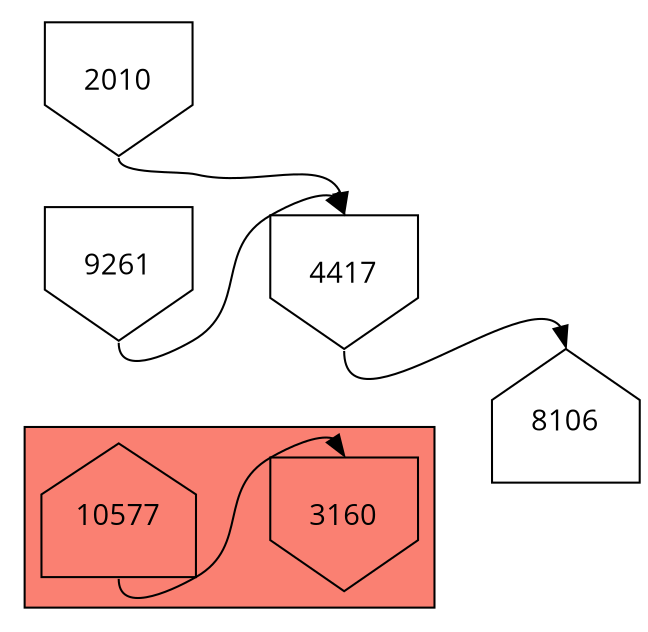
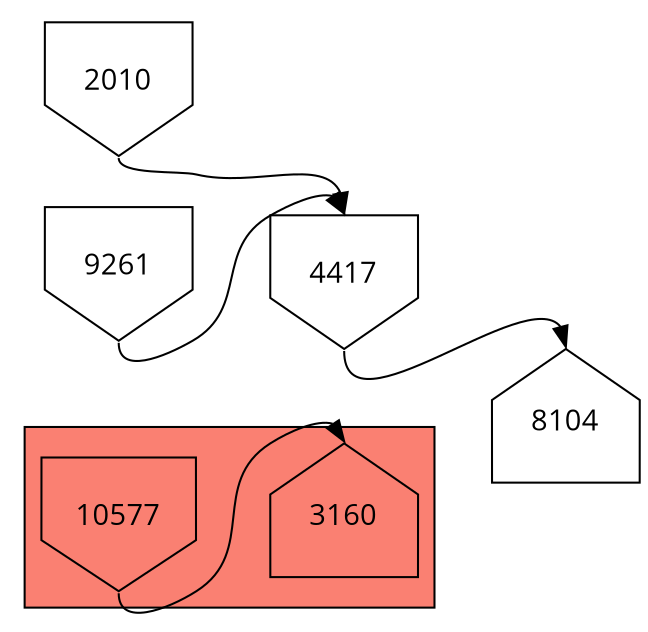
(566, 423) -> (566, 423)
(119, 517) -> (119, 517)
(344, 517) -> (344, 517)
